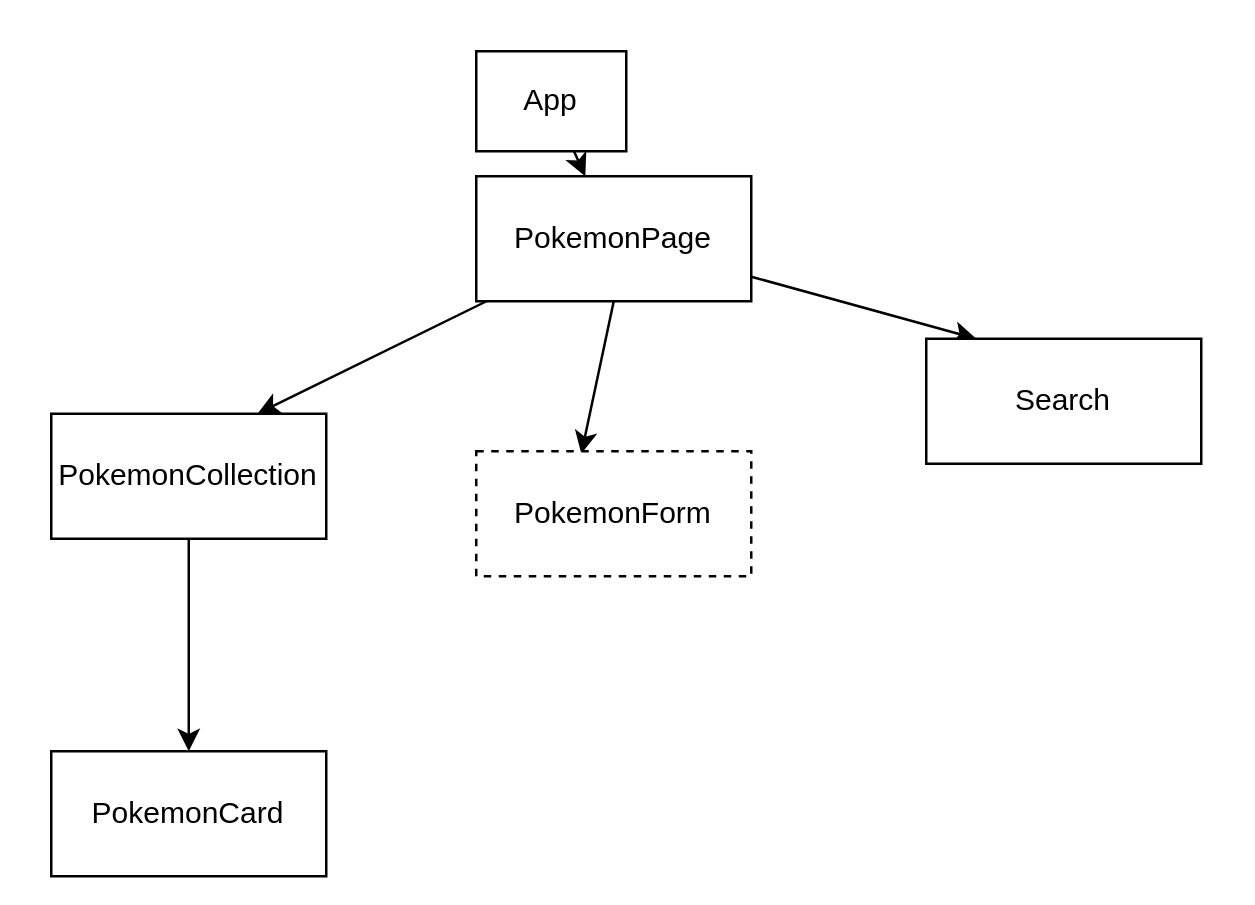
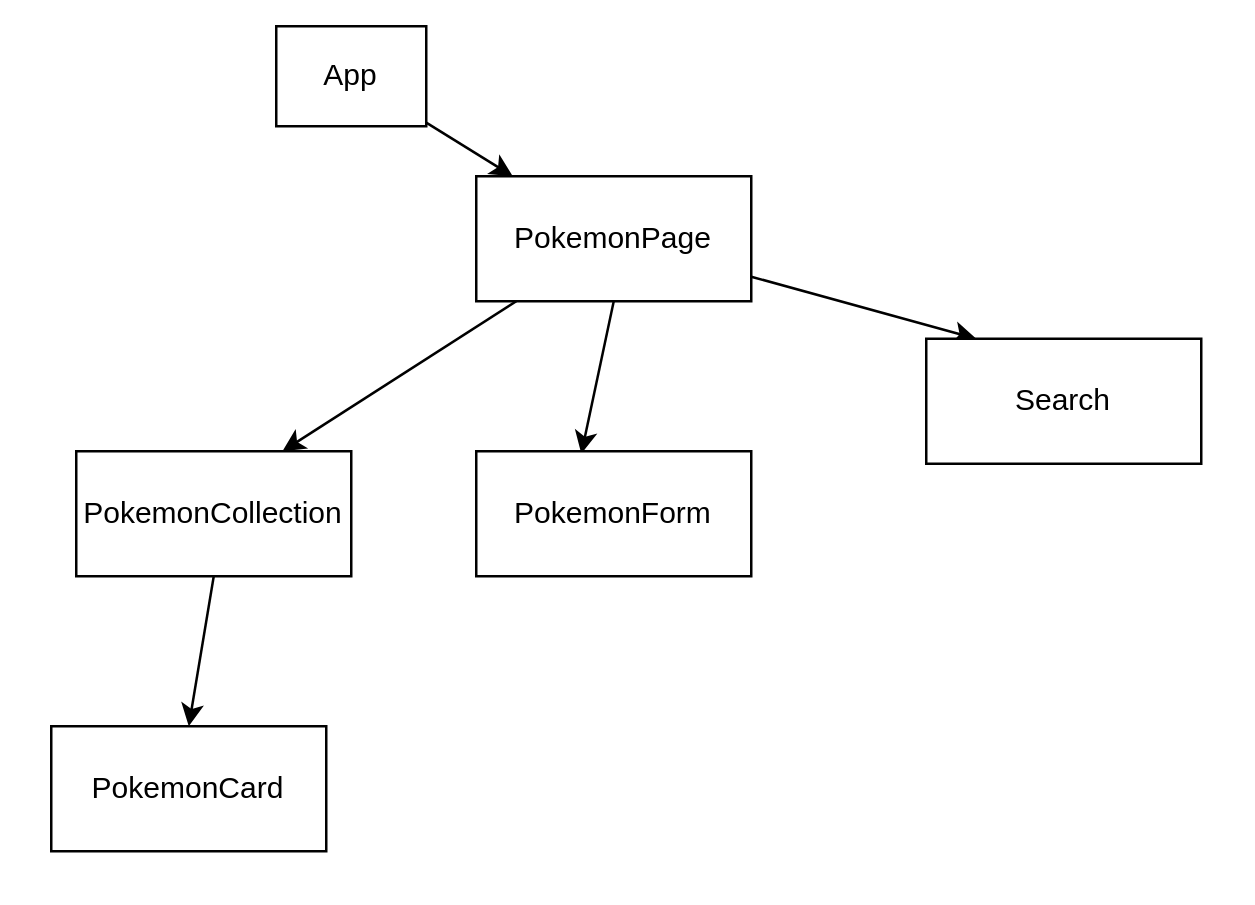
(551, 101) -> (351, 76)
(189, 476) -> (214, 514)
(614, 514) -> (614, 514)
(189, 814) -> (189, 789)
